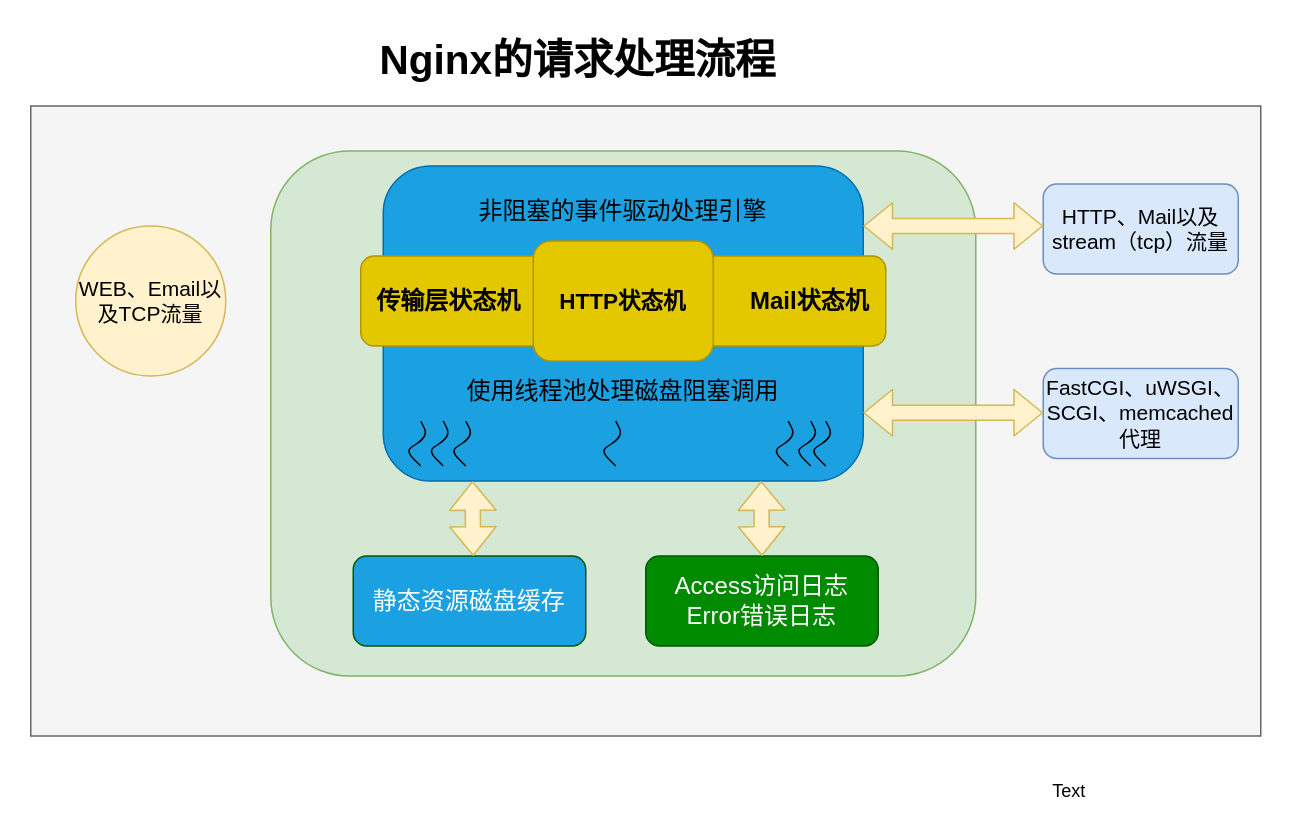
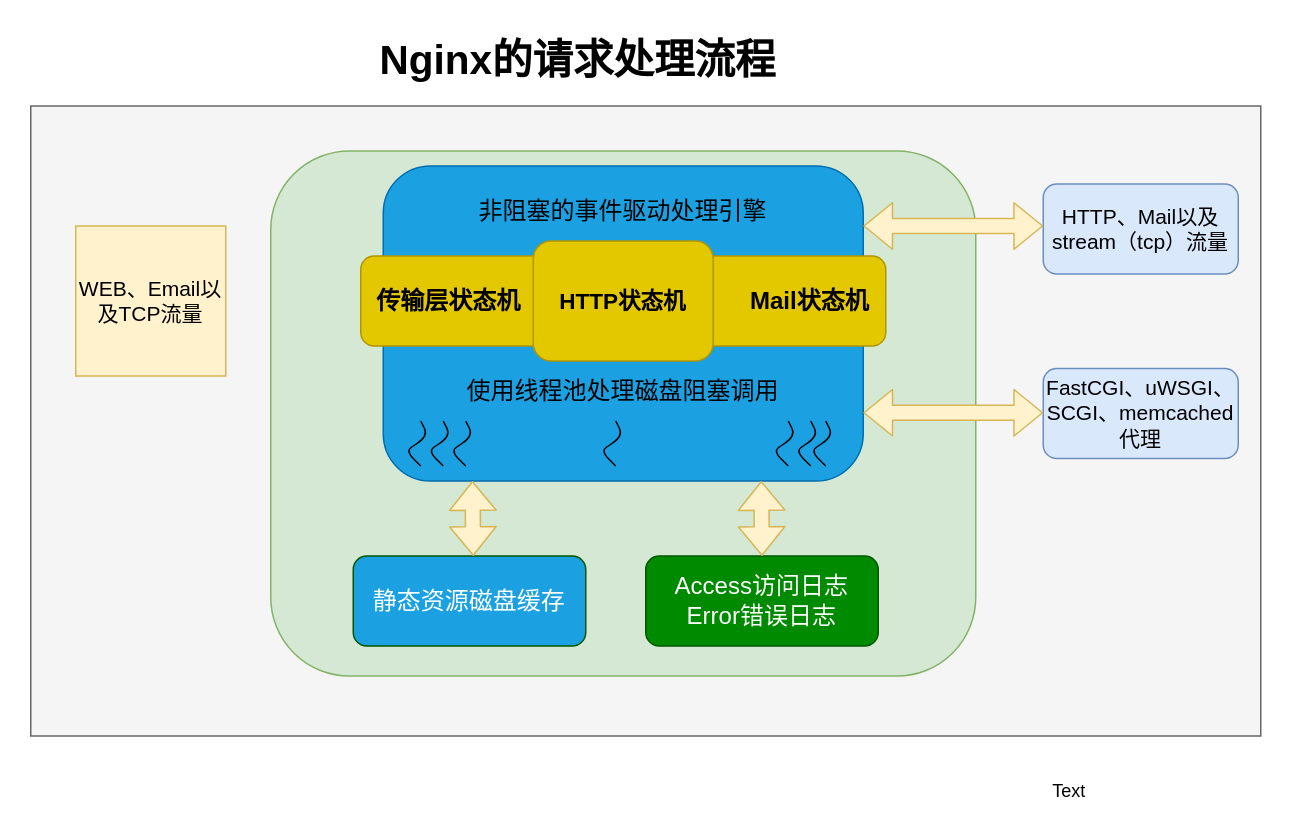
(151, 301) -> (151, 301)
